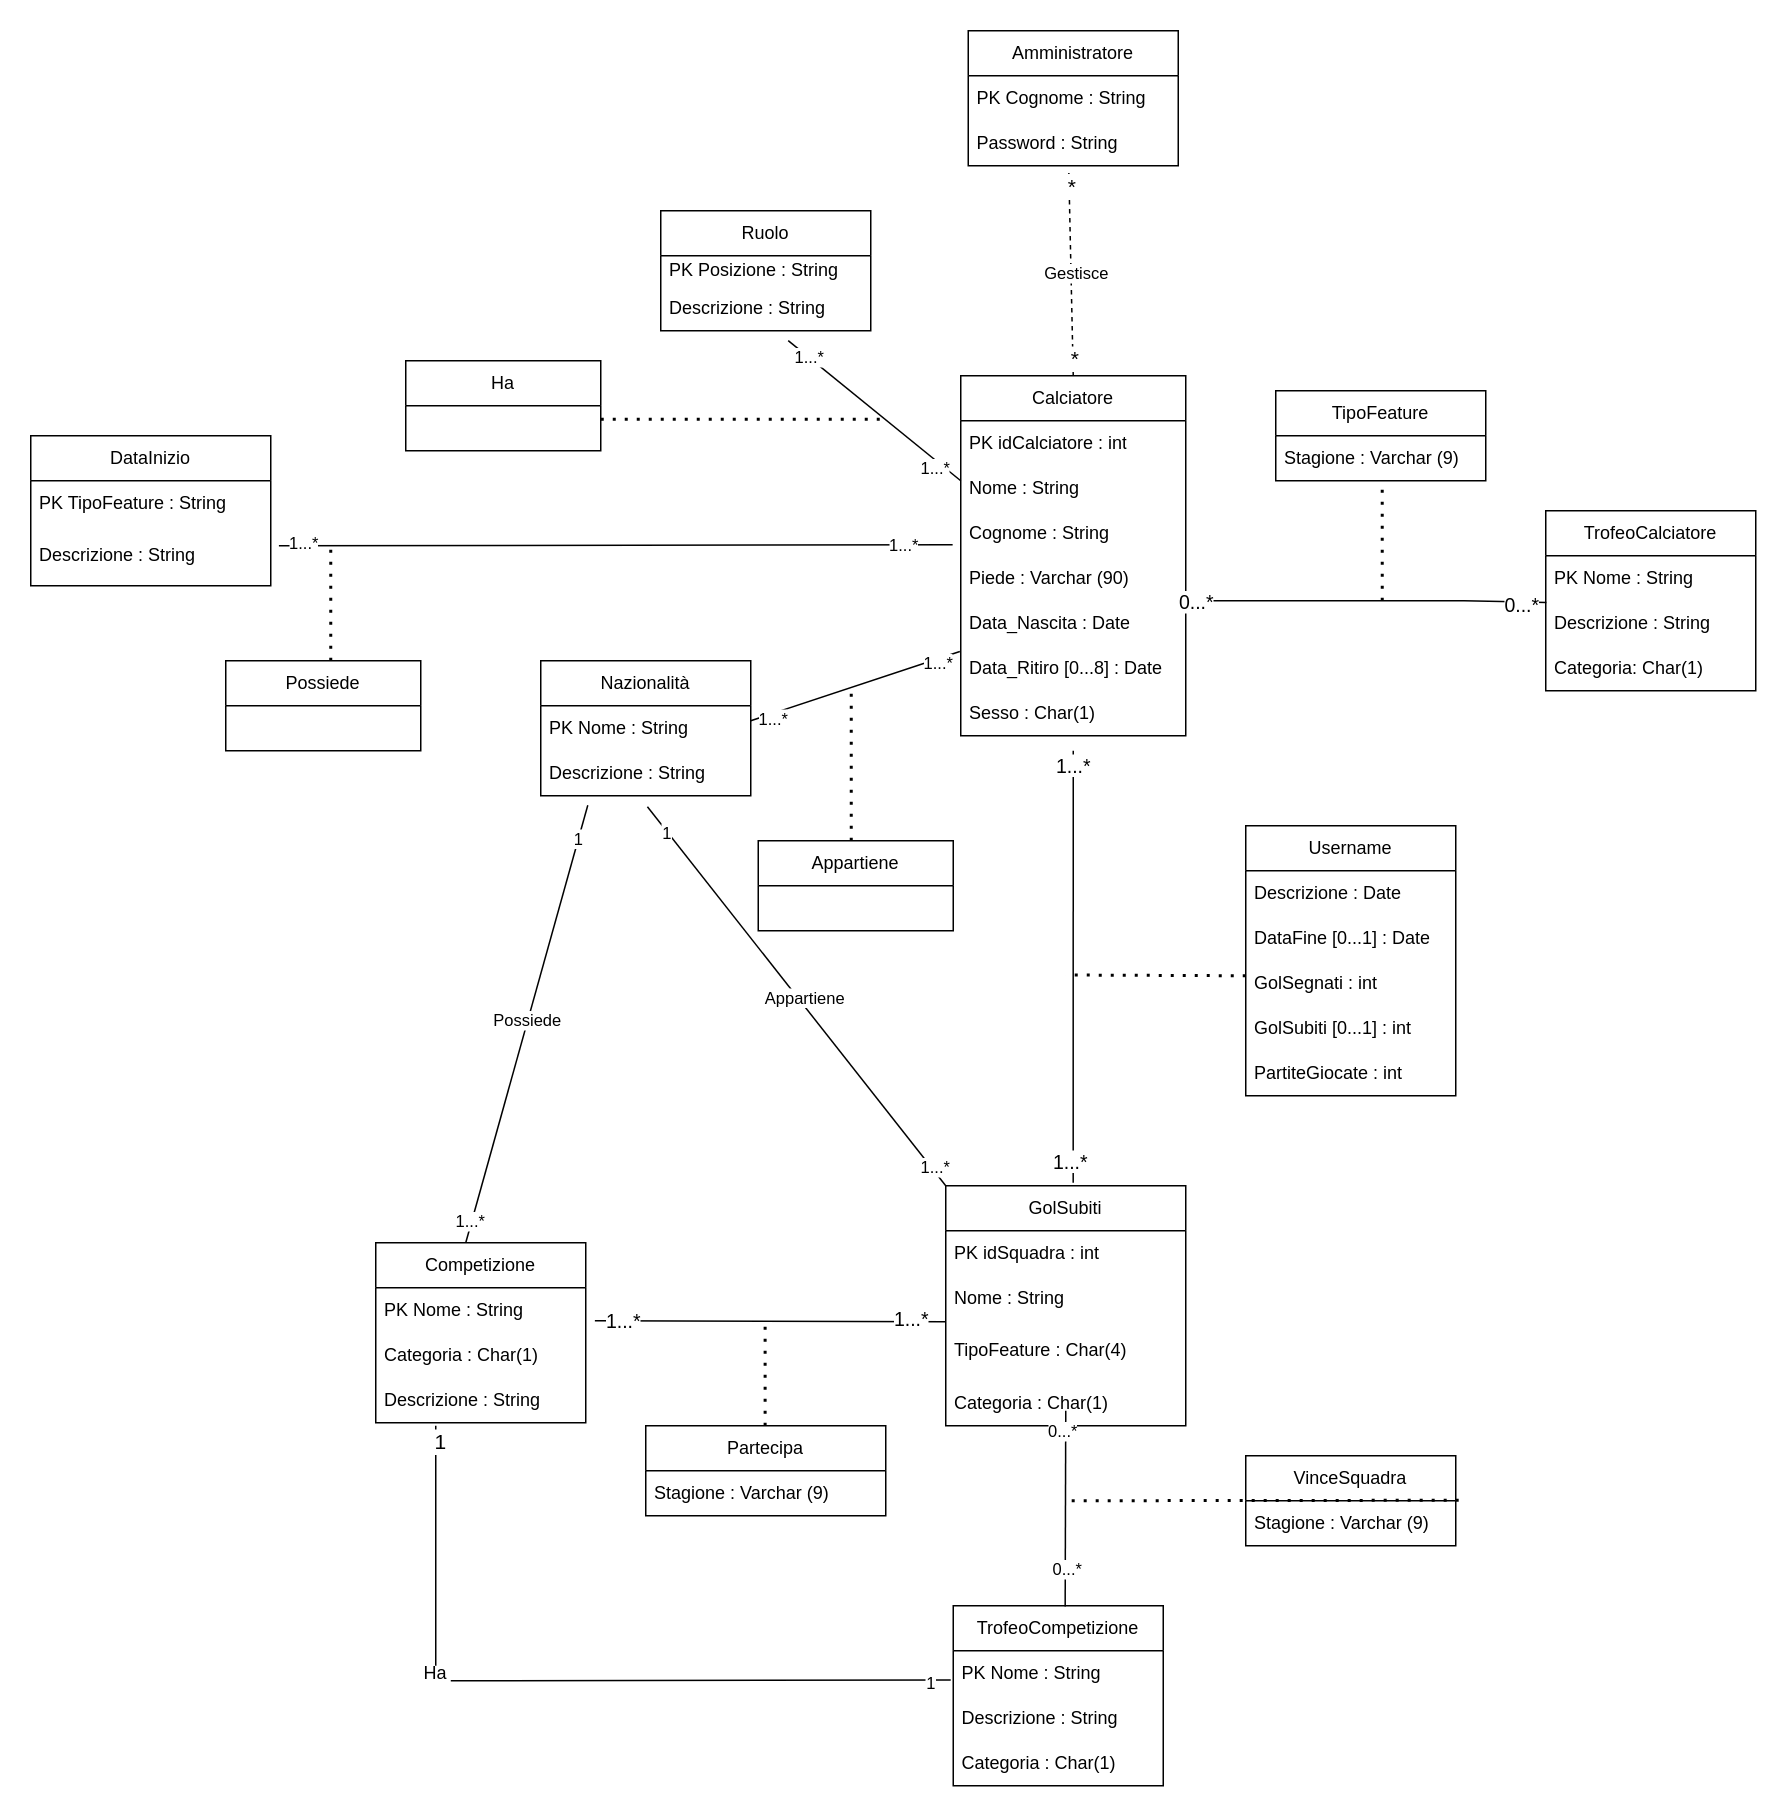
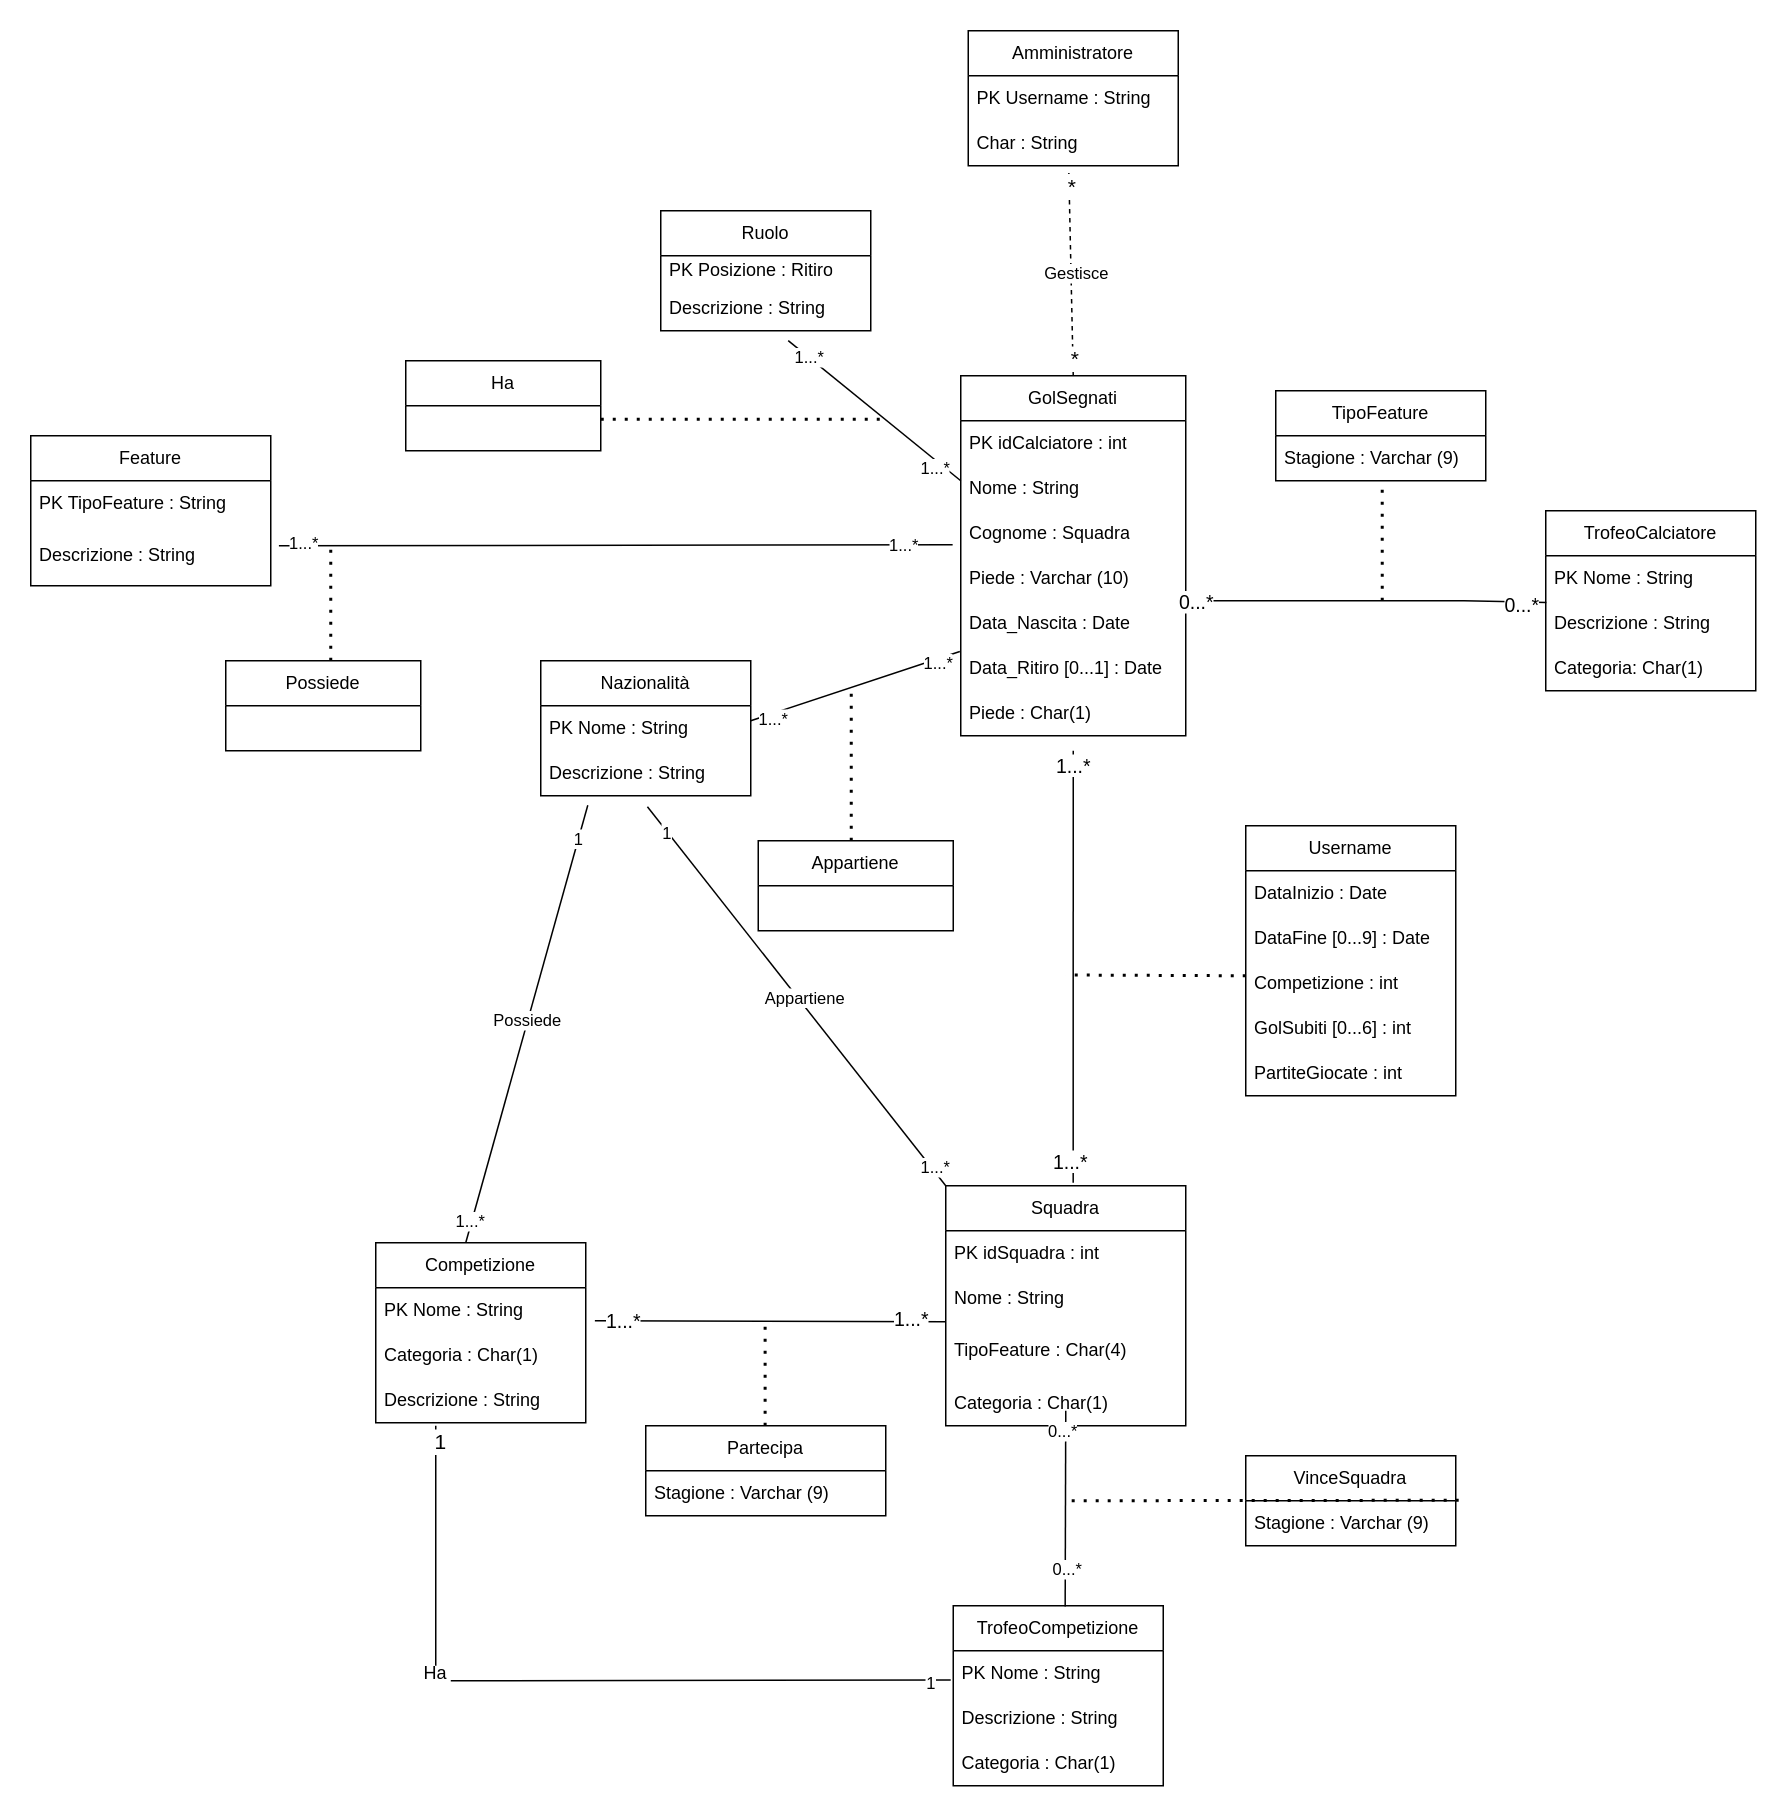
(1061, 98) -> (1066, 98)
(1054, 143) -> (1033, 143)
(759, 271) -> (757, 271)
(1073, 398) -> (1073, 398)
(151, 458) -> (151, 458)
(1041, 533) -> (1048, 533)
(1059, 578) -> (1059, 578)
(1075, 668) -> (1075, 668)
(1038, 713) -> (1036, 713)
(1334, 893) -> (1329, 893)
(1352, 938) -> (1352, 938)
(1321, 983) -> (1331, 983)
(1345, 1028) -> (1345, 1028)
(1066, 1208) -> (1066, 1208)
